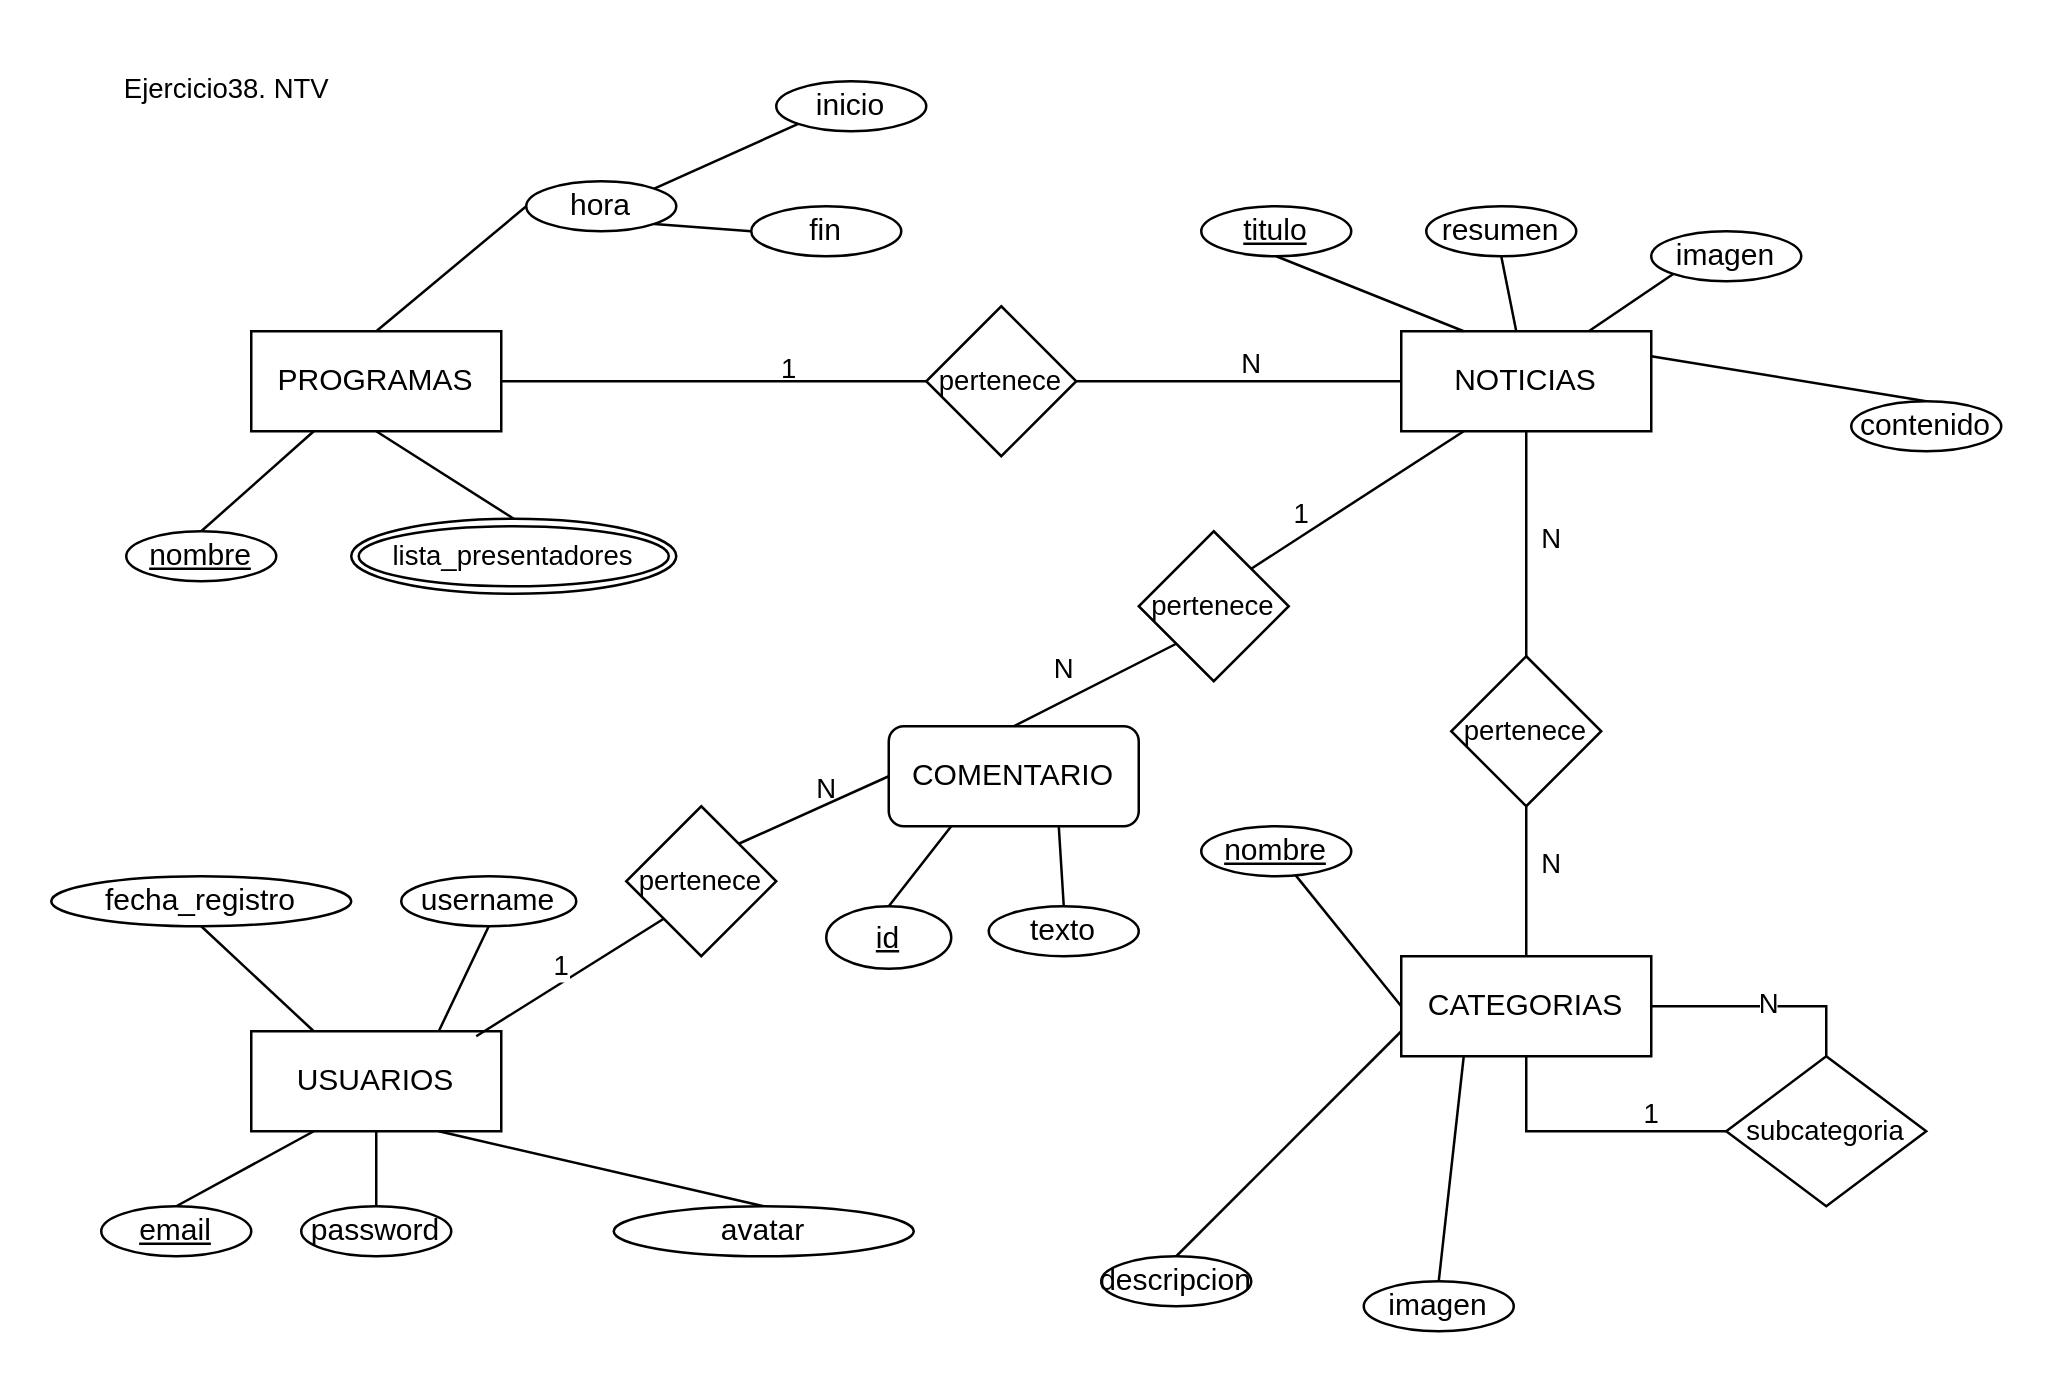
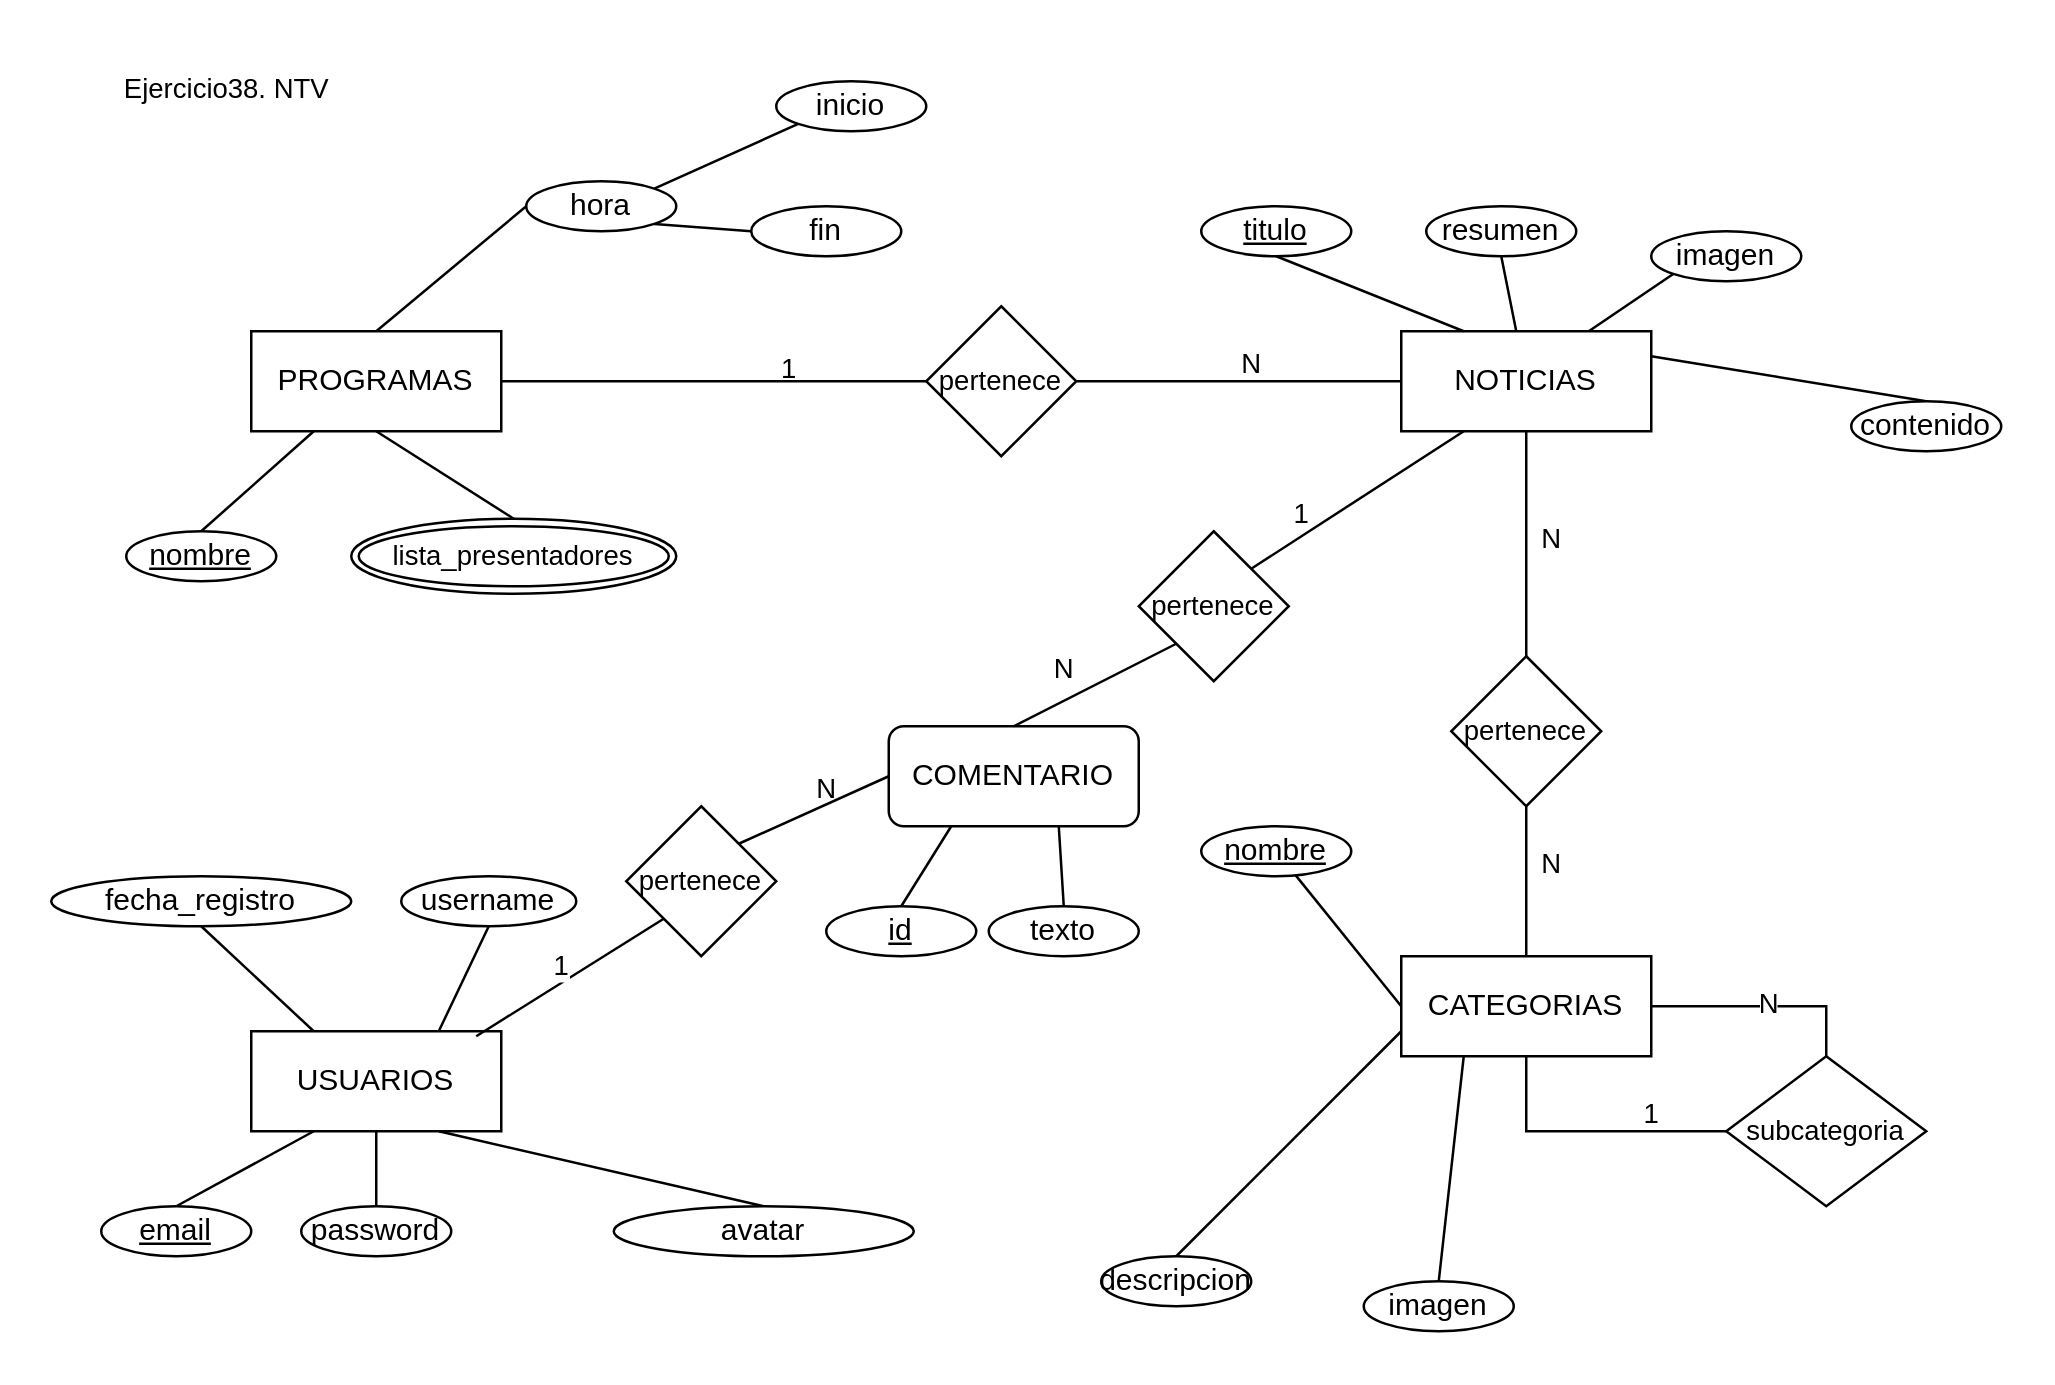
(889, 938) -> (901, 931)
